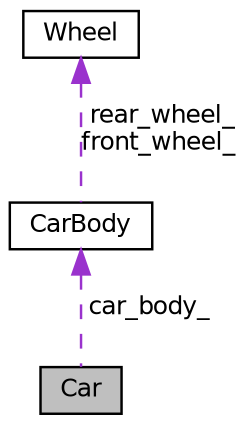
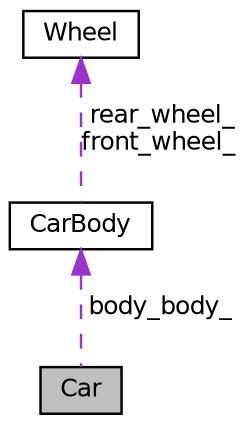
(146, 308) -> (157, 308)
